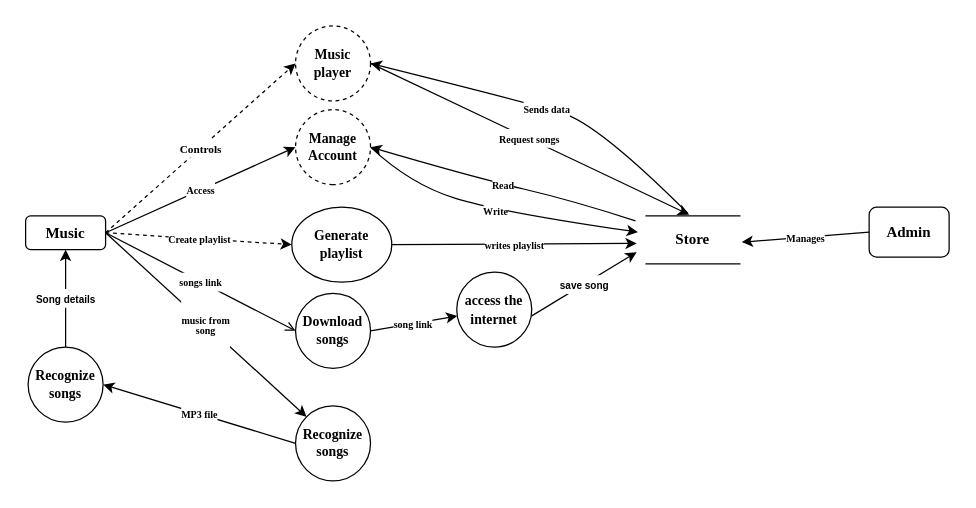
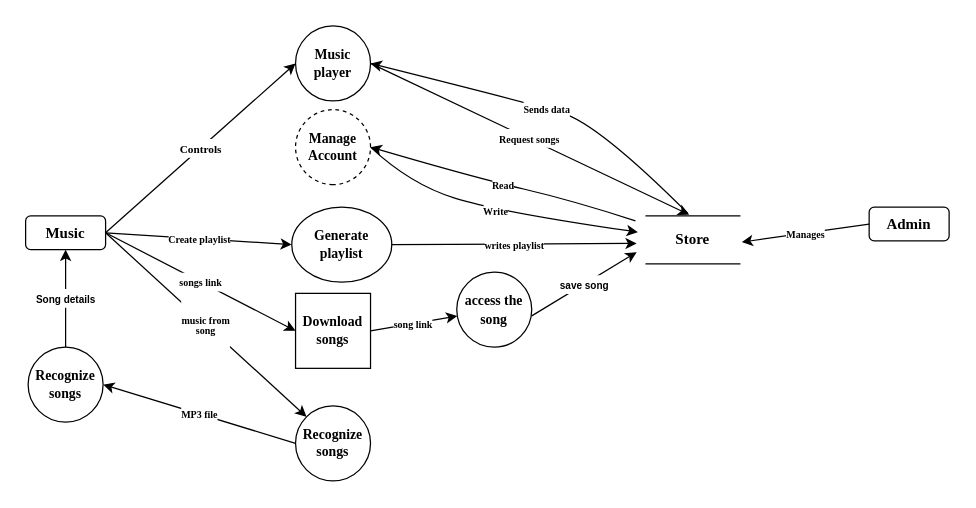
(333, 63) -> (333, 63)
(199, 191) -> none
(151, 192) -> (151, 192)
(909, 232) -> (909, 224)
(256, 242) -> (256, 242)
(494, 309) -> (494, 309)
(289, 327) -> (287, 326)
(333, 331) -> (333, 331)
